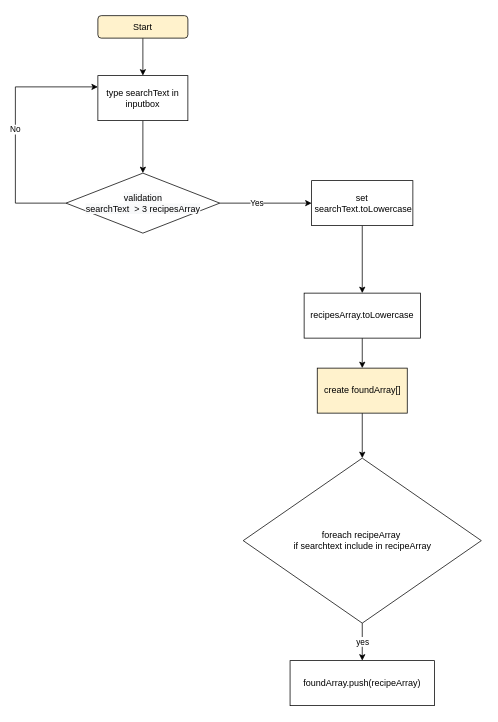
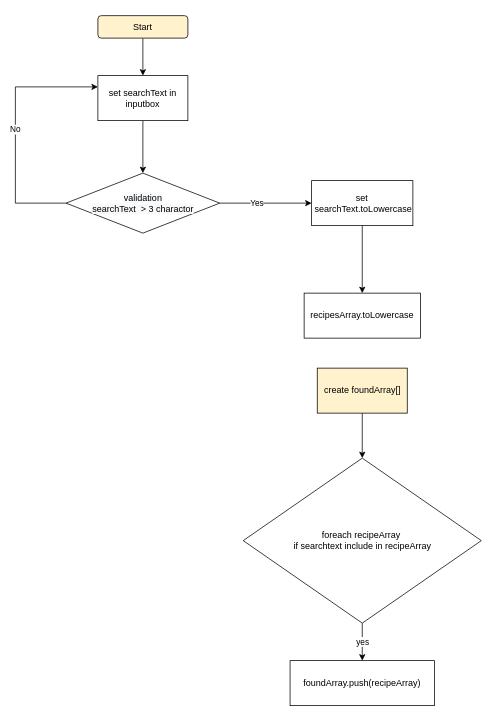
(143, 98) -> (143, 98)
(143, 203) -> (143, 203)
(362, 350) -> none
